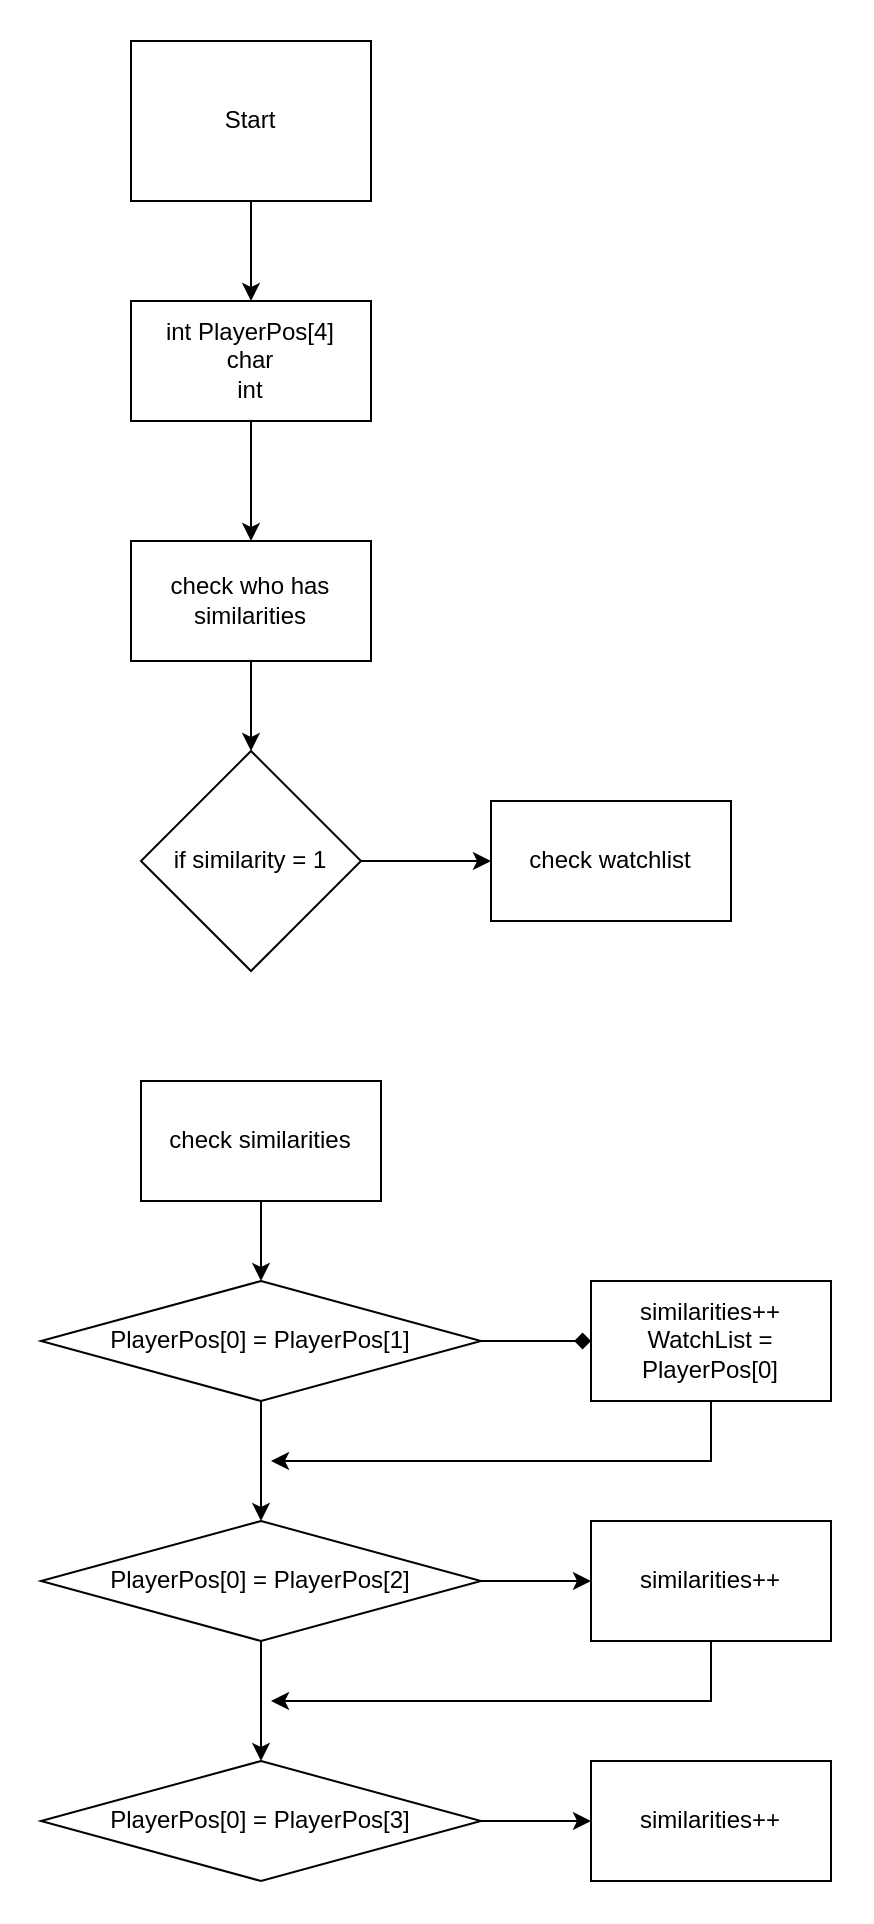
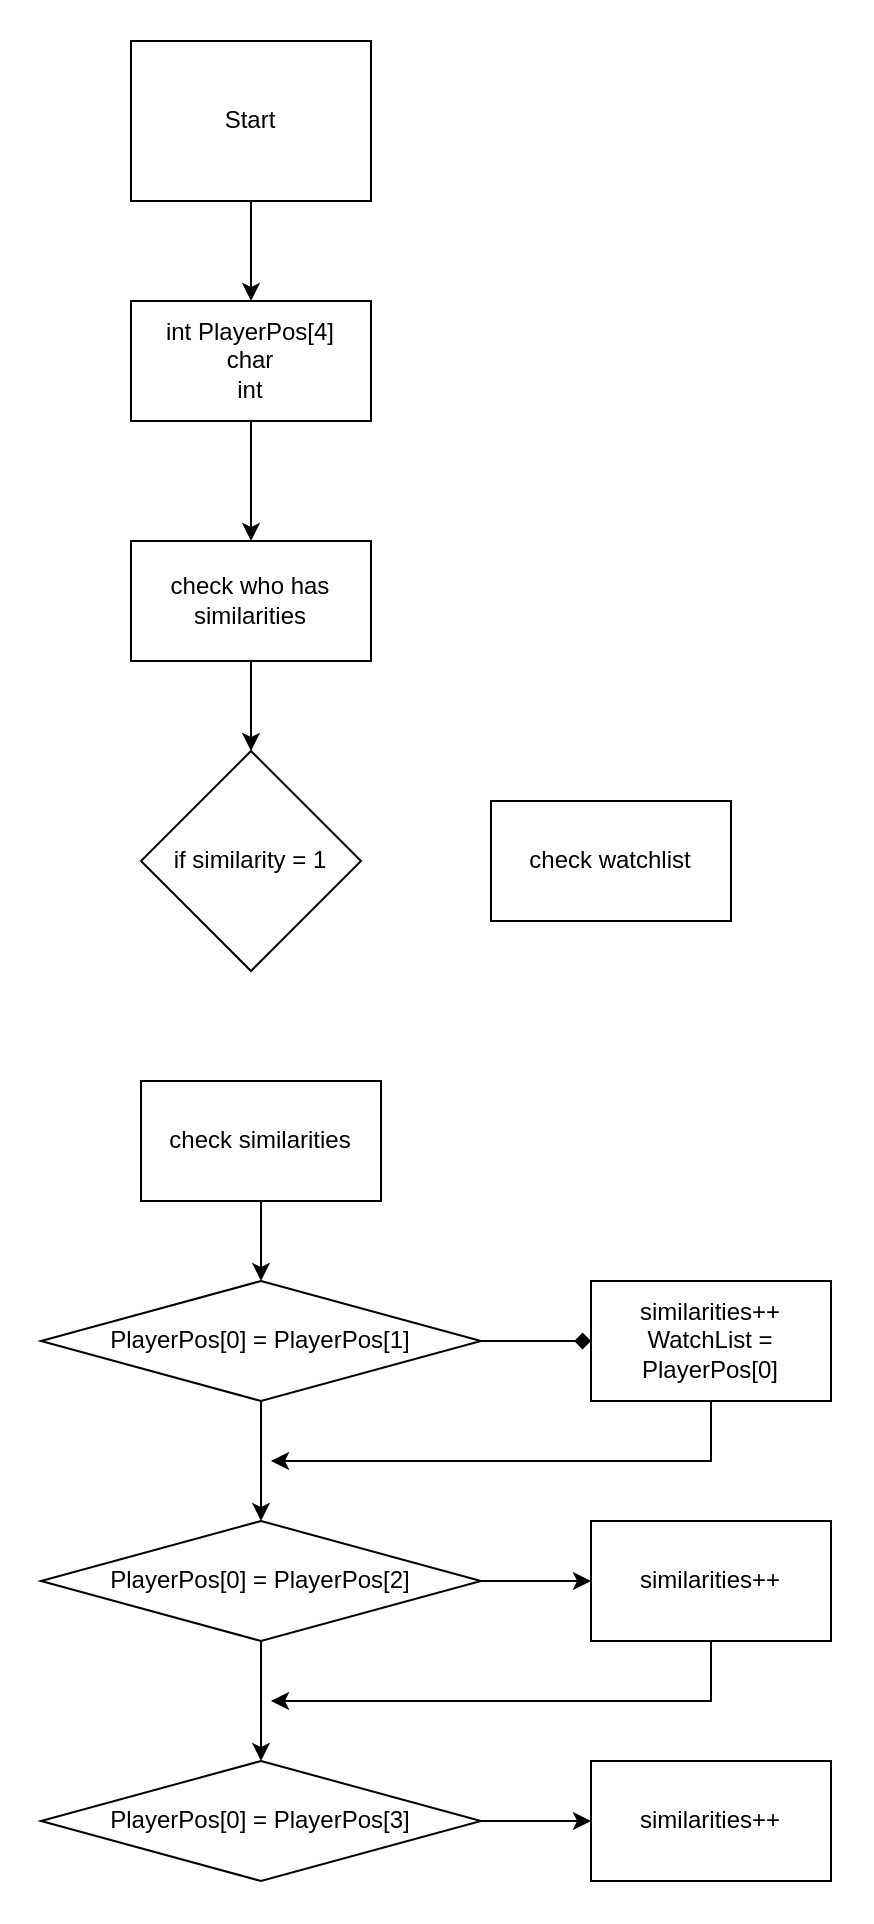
(419, 861) -> none
